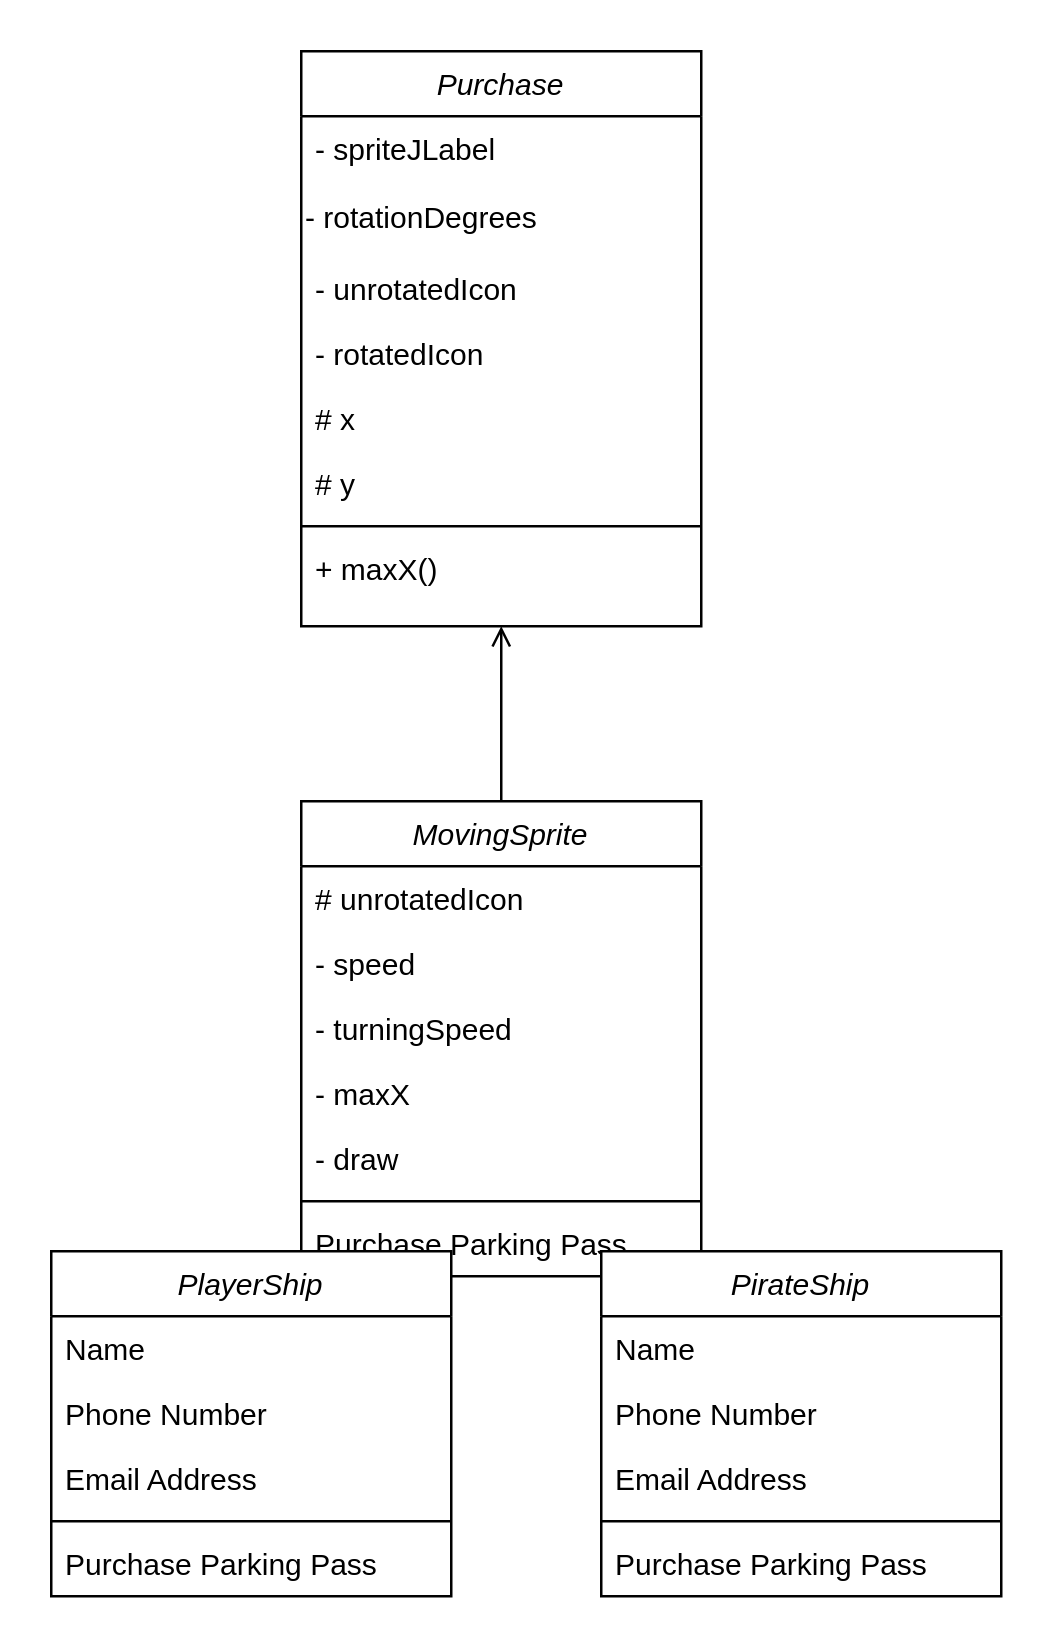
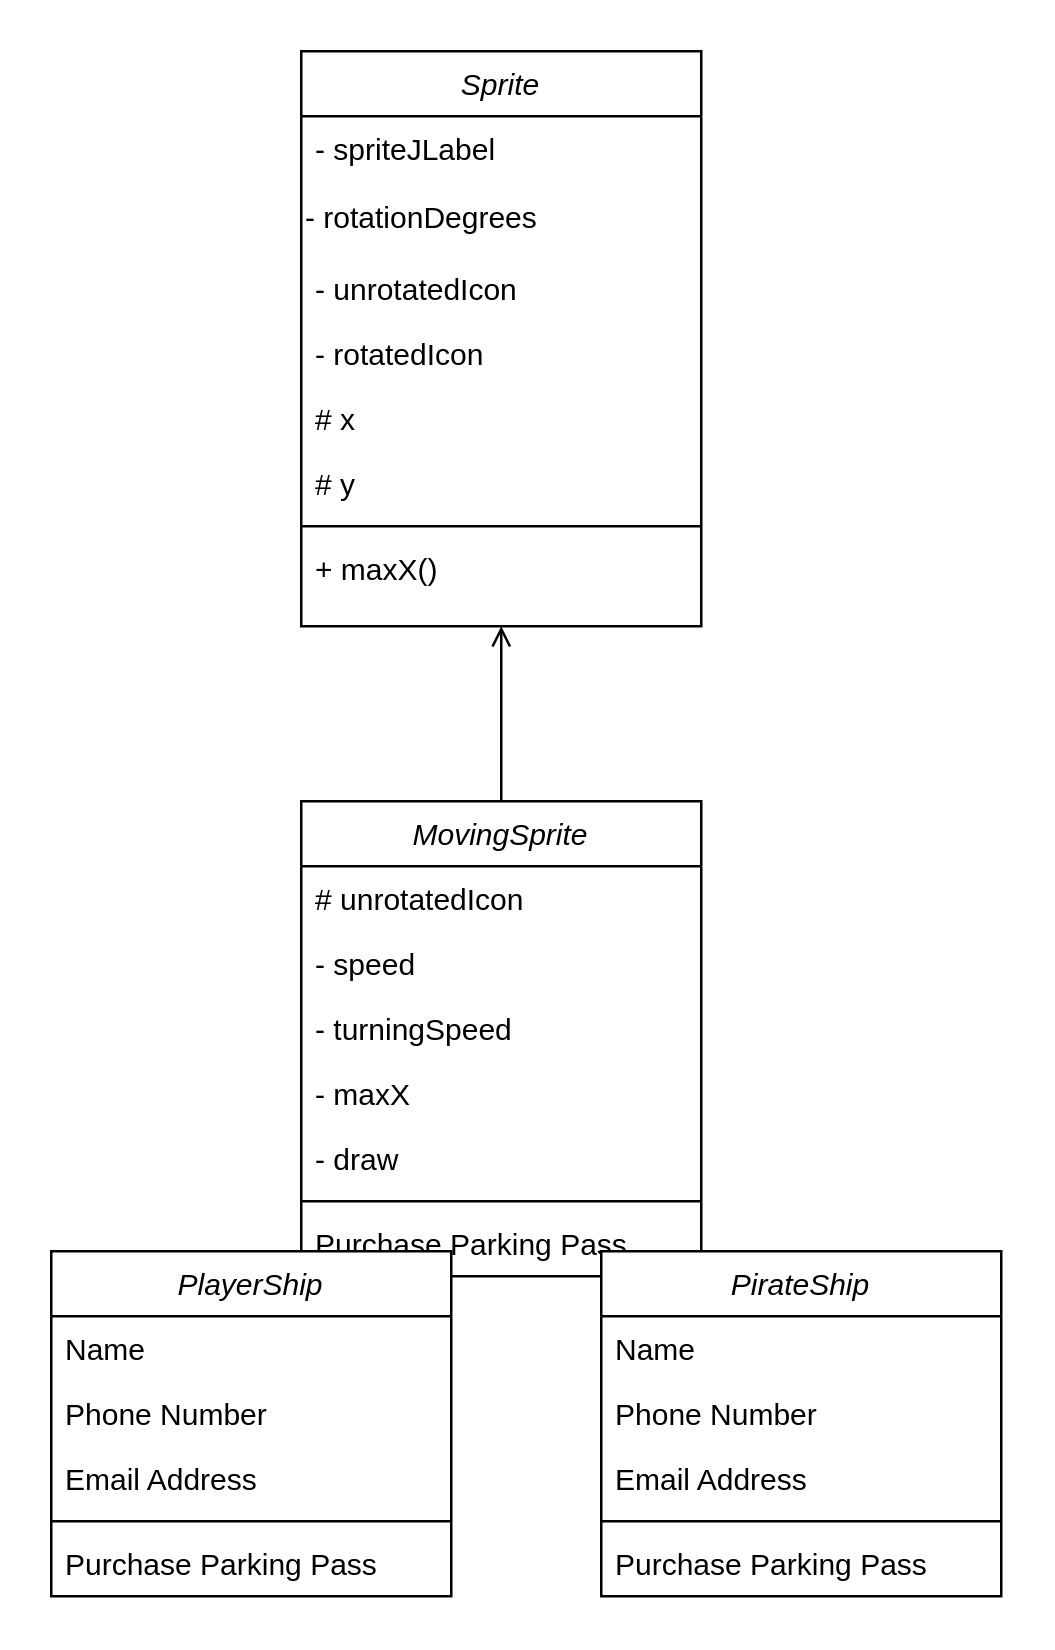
(500, 85) -> (500, 85)
